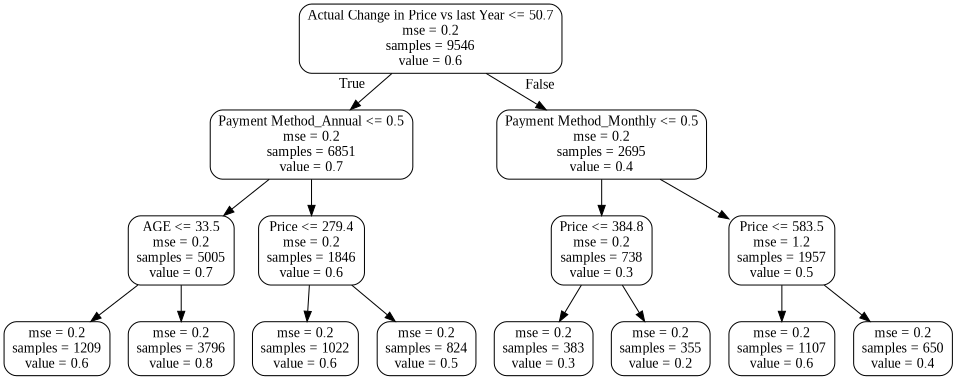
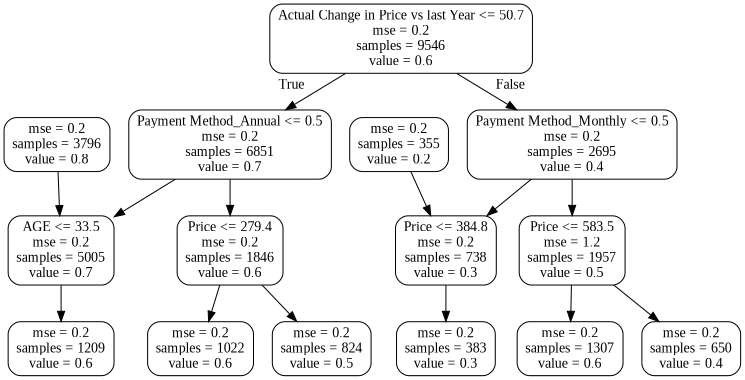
(181, 298) -> (59, 189)
(631, 299) -> (419, 189)
(782, 349) -> (570, 349)
